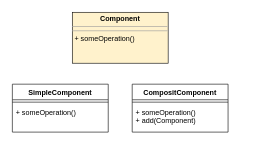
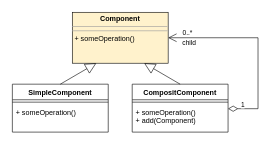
none -> (215, 38)
none -> (74, 77)
none -> (167, 77)
